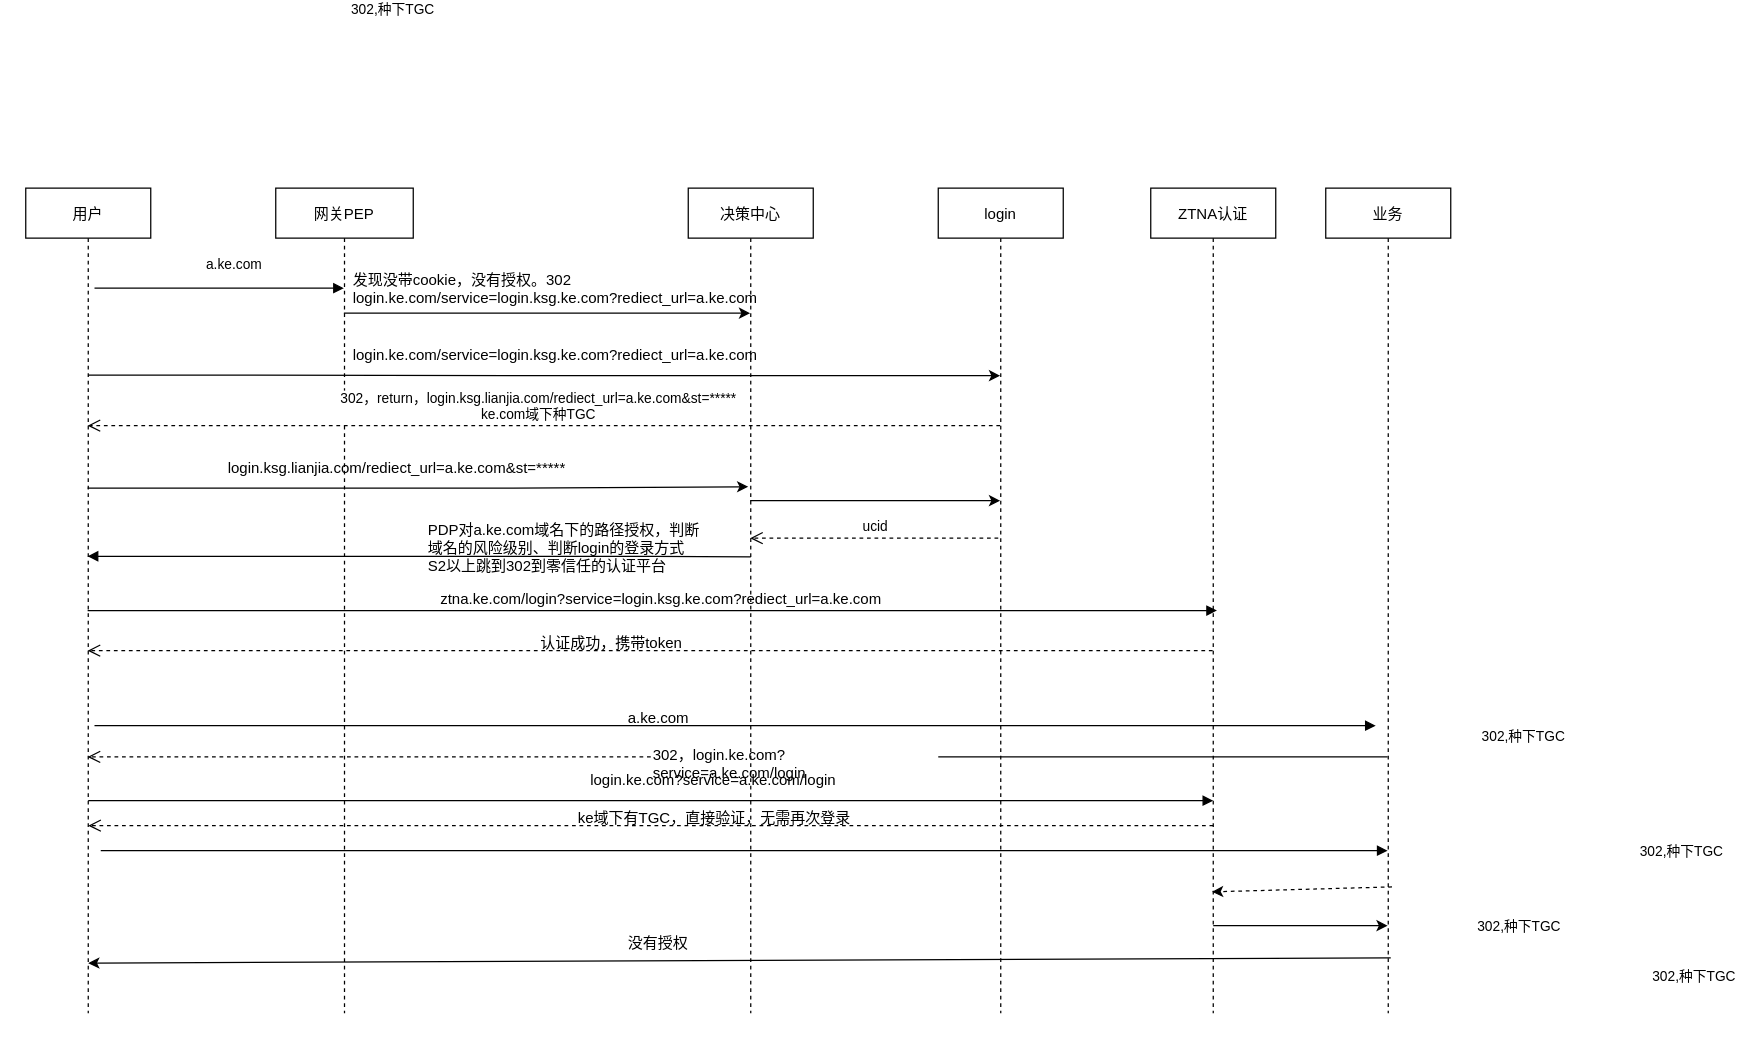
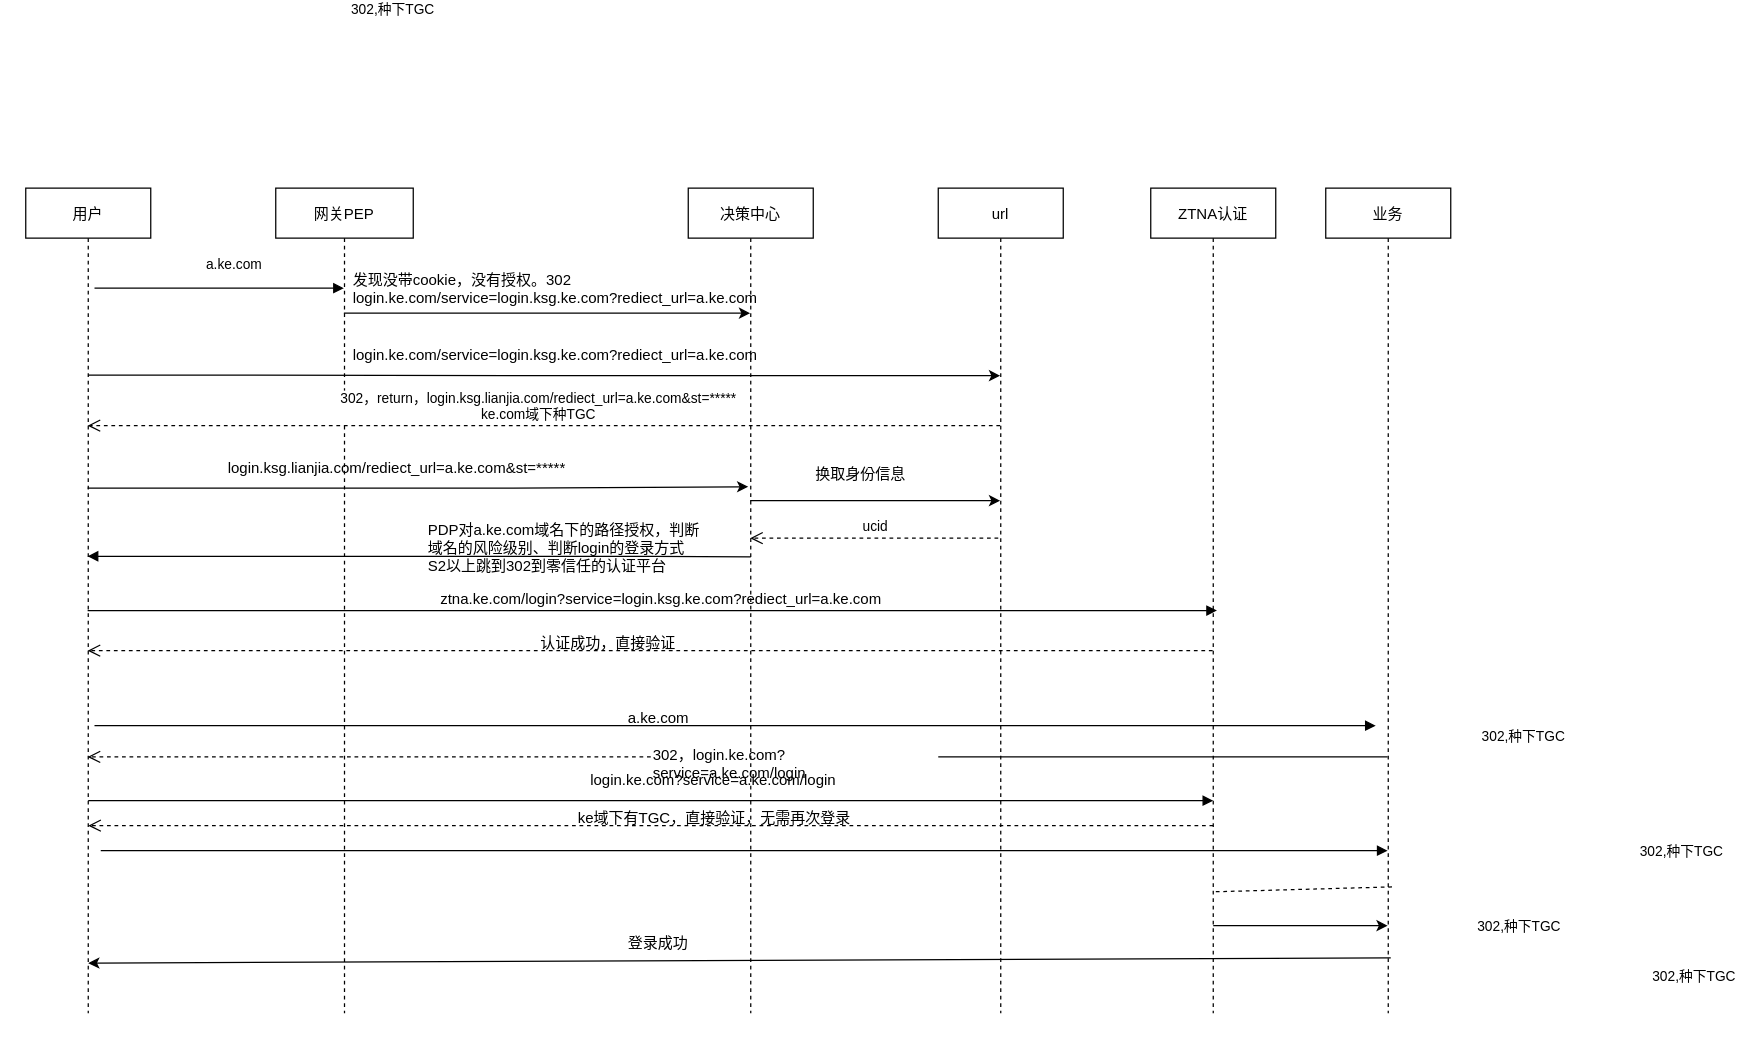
(1000, 214) -> (1000, 214)
none -> (869, 476)
(614, 643) -> (608, 643)
(1222, 892) -> (1220, 892)
(658, 943) -> (658, 943)
